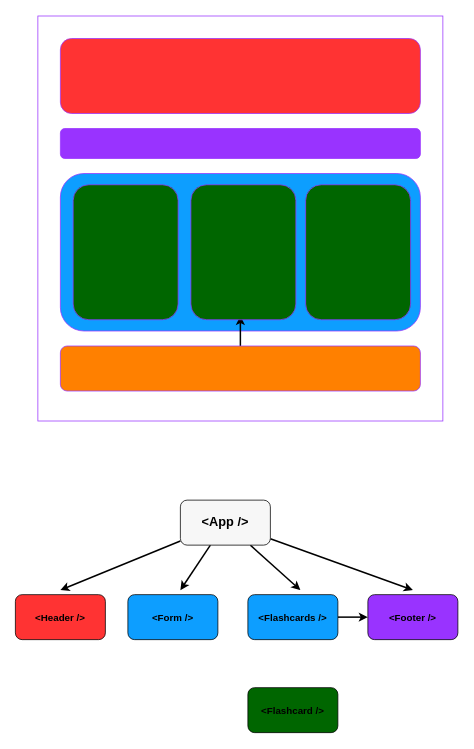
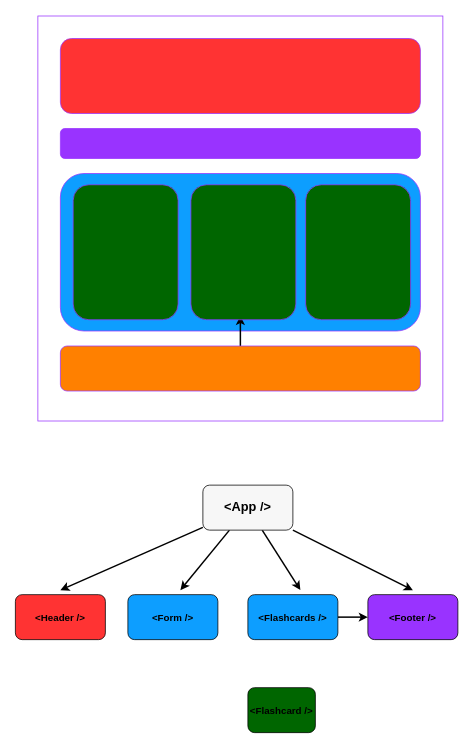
(225, 522) -> (248, 507)
(293, 710) -> (282, 710)
